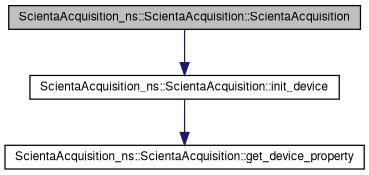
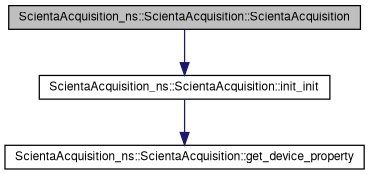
(185, 87) -> (185, 87)
